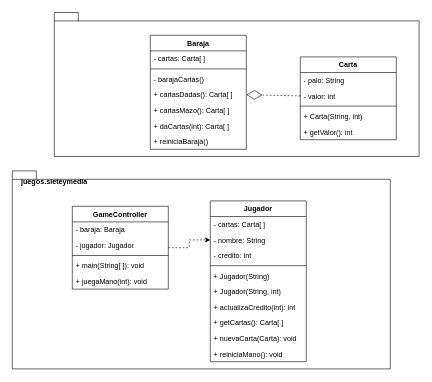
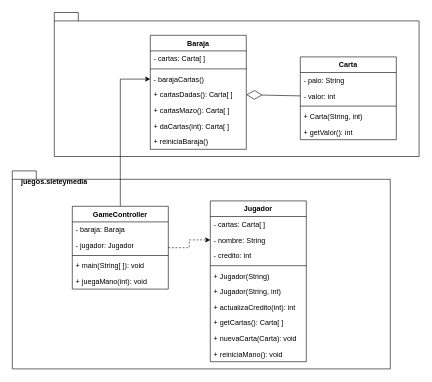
none -> (120, 79)
(281, 95) -> (281, 95)
